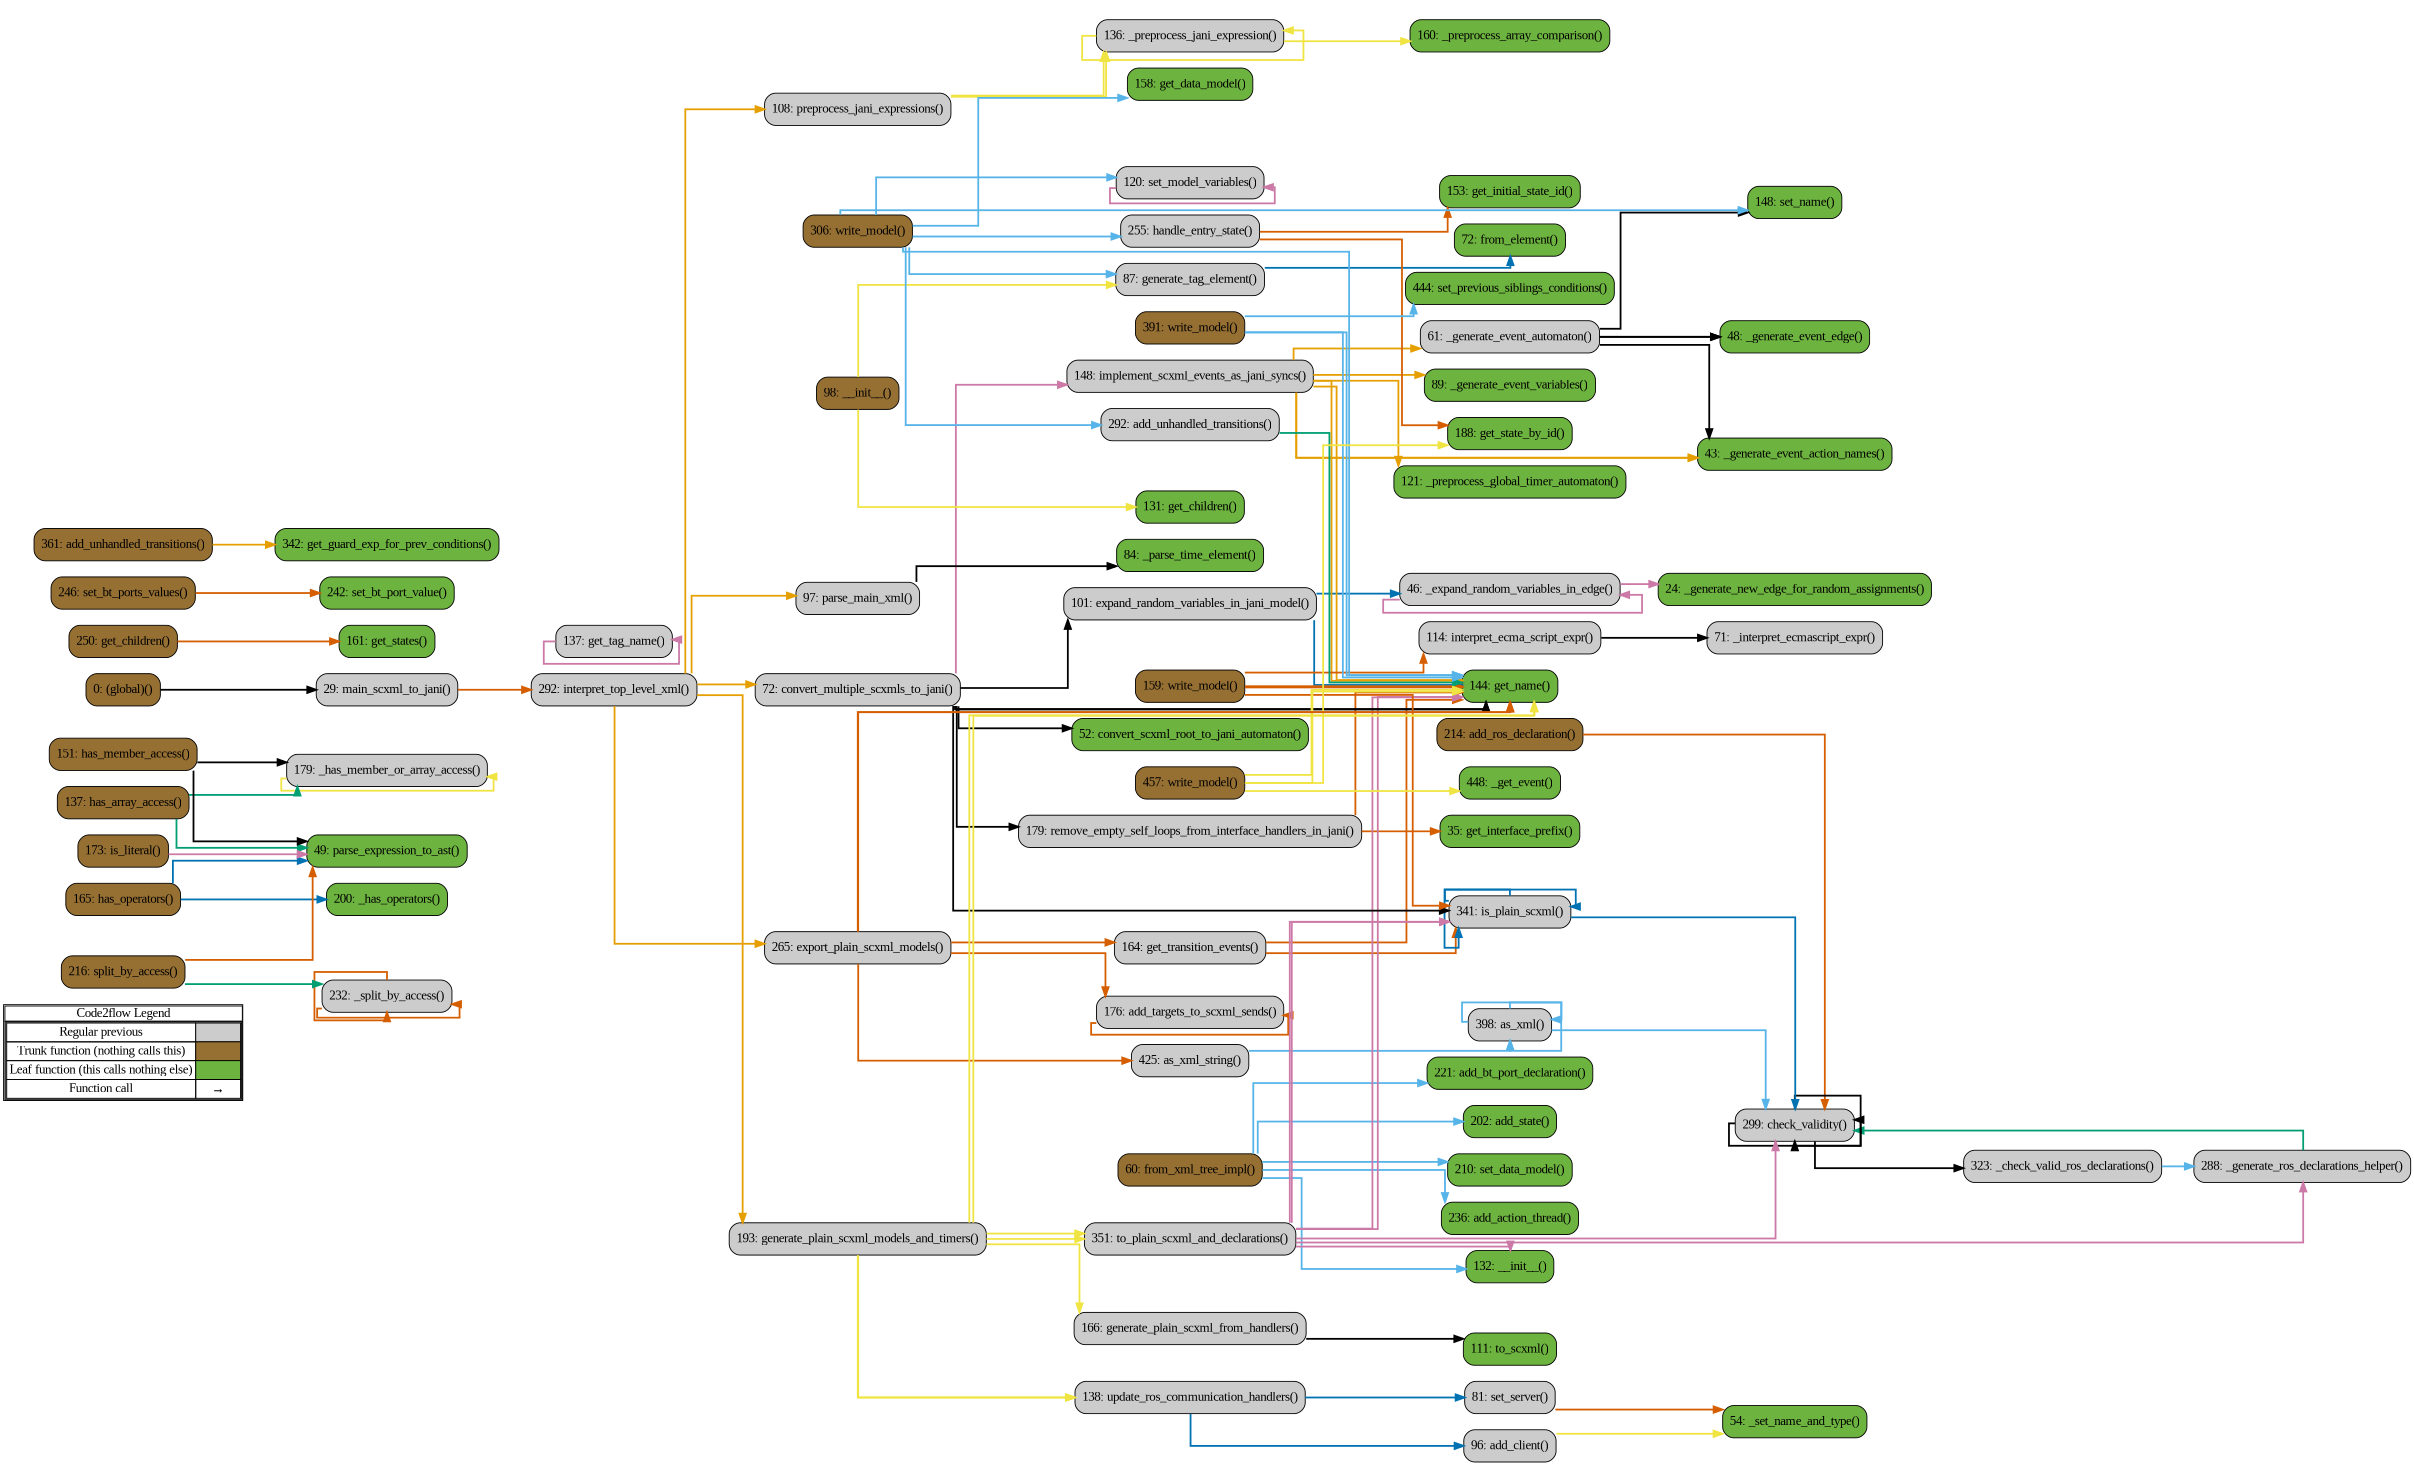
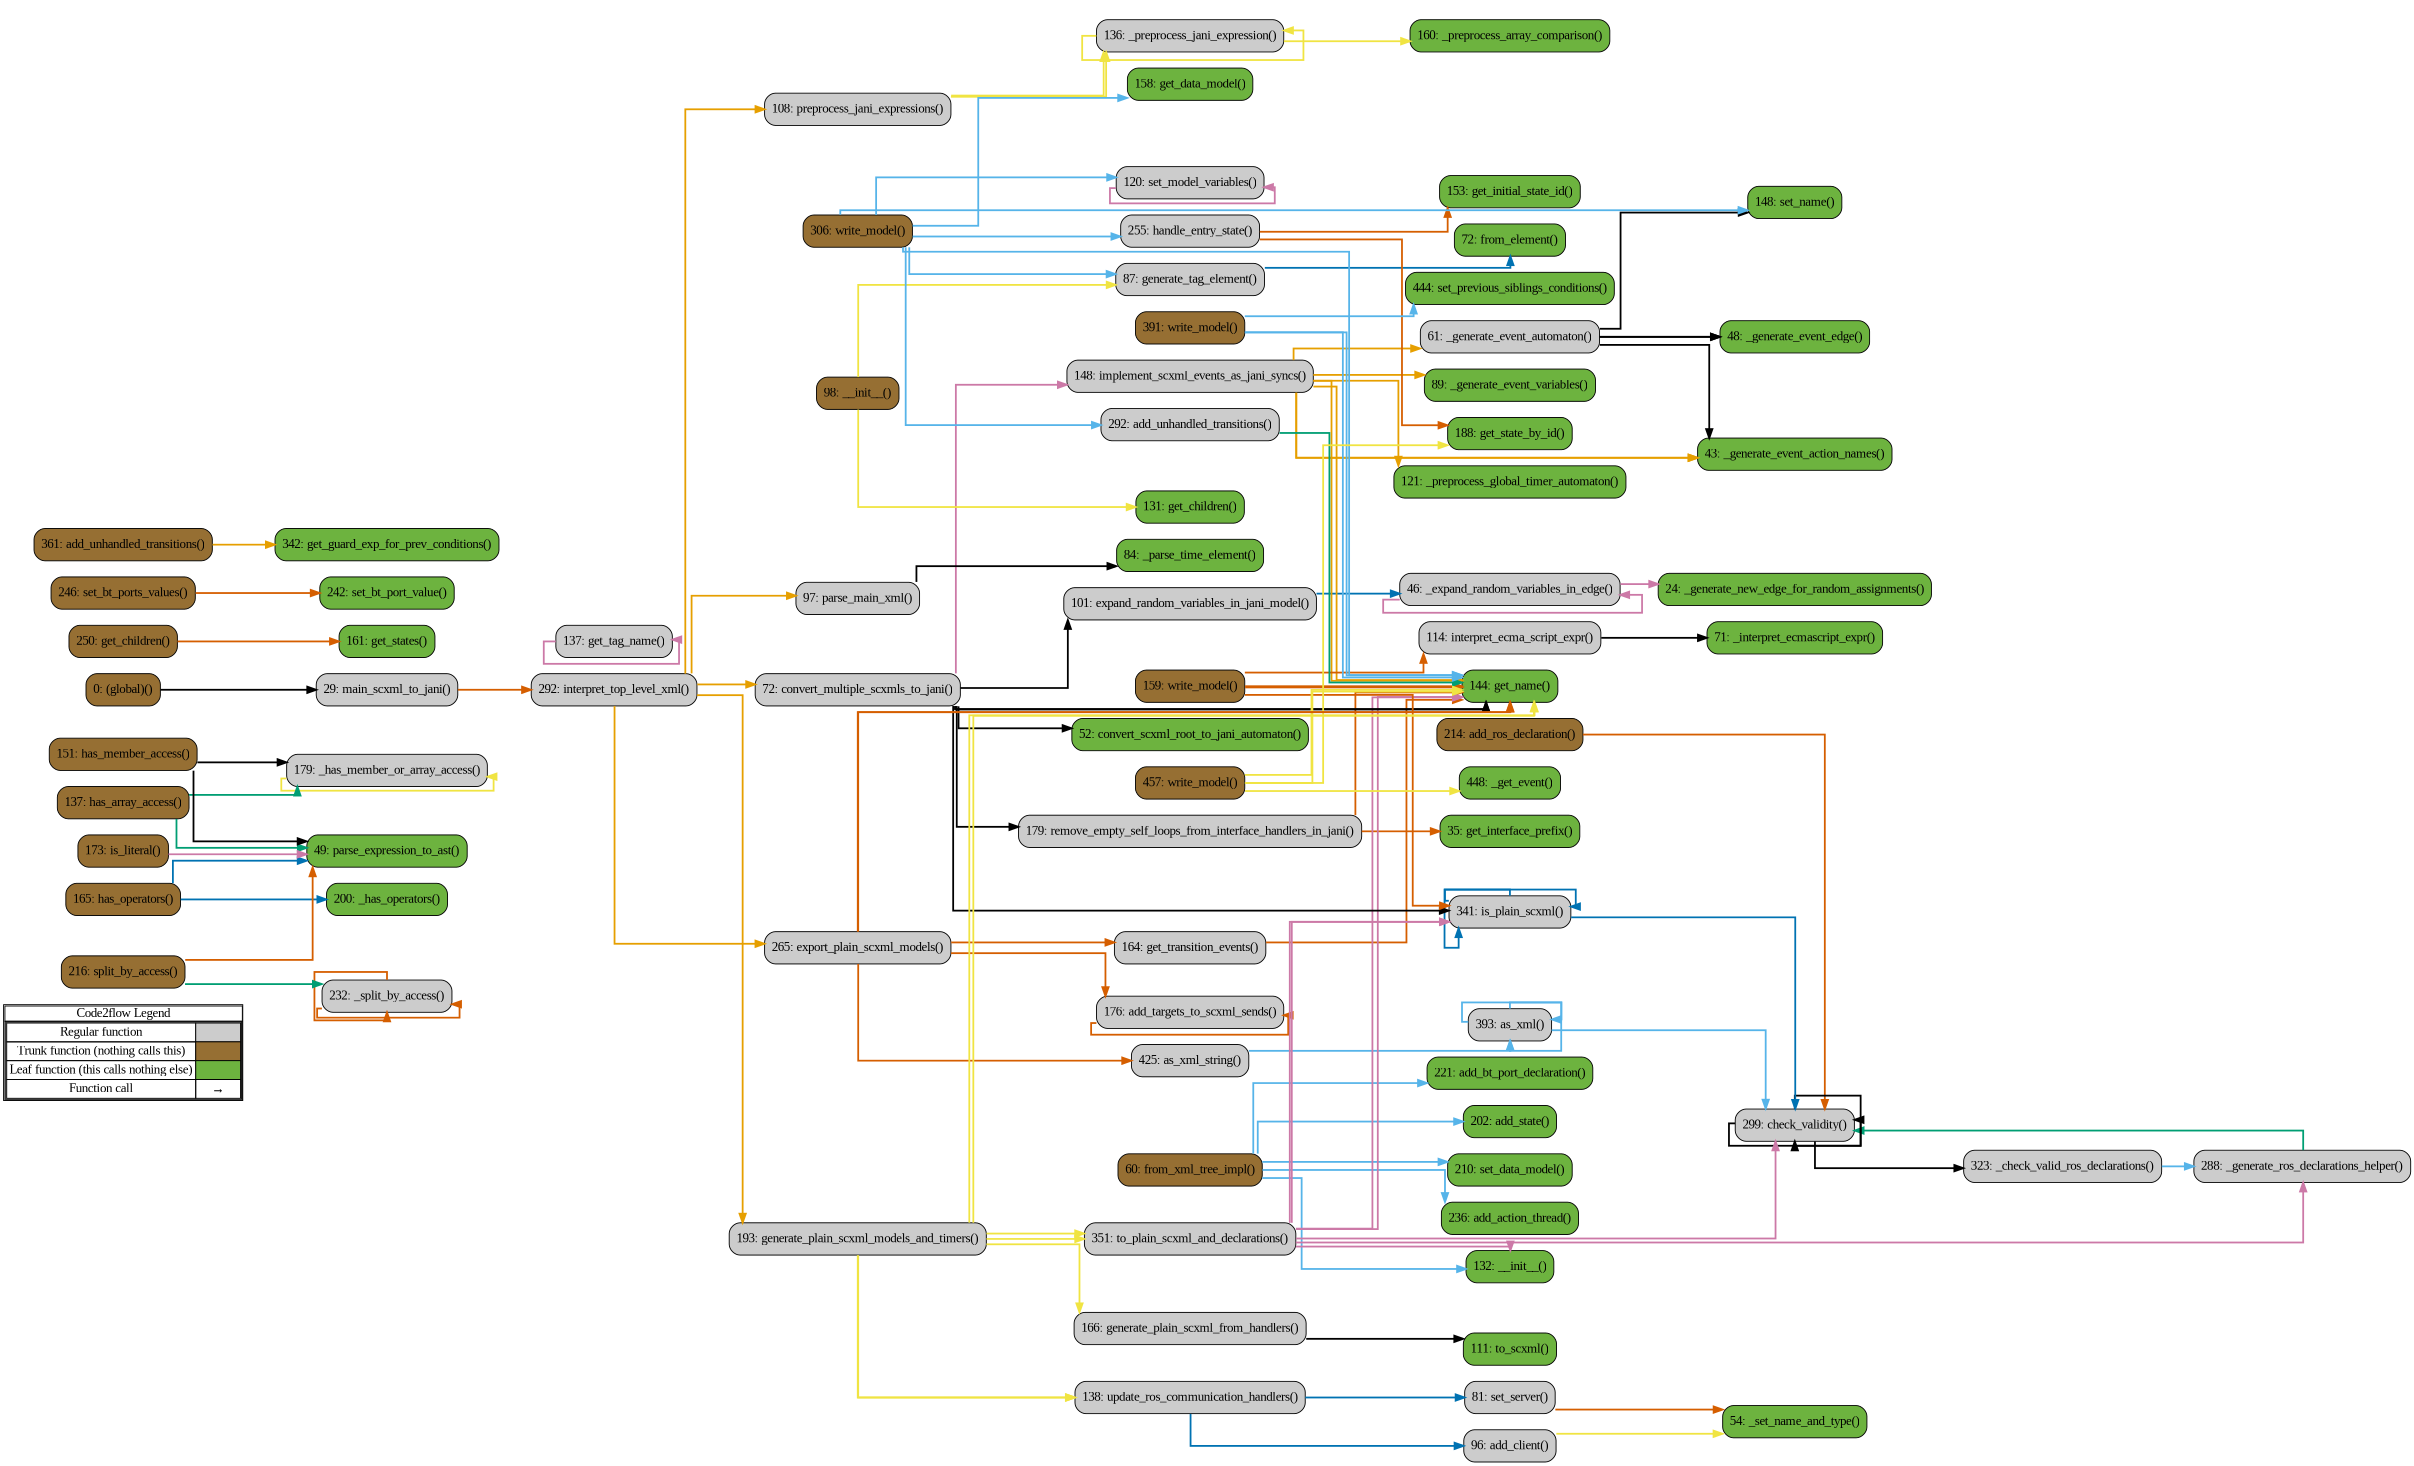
(1795, 638) -> (1795, 638)
(1351, 685) -> none
(1364, 953) -> none
(1510, 1025) -> (1510, 1025)
(101, 1032) -> (101, 1032)
